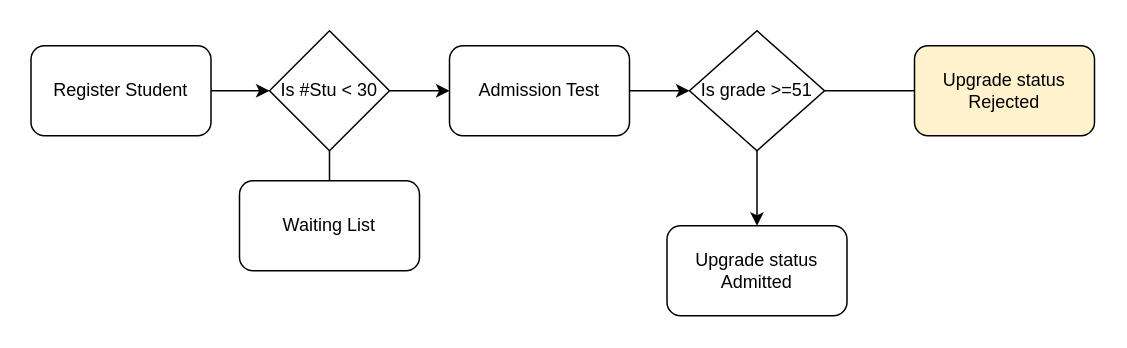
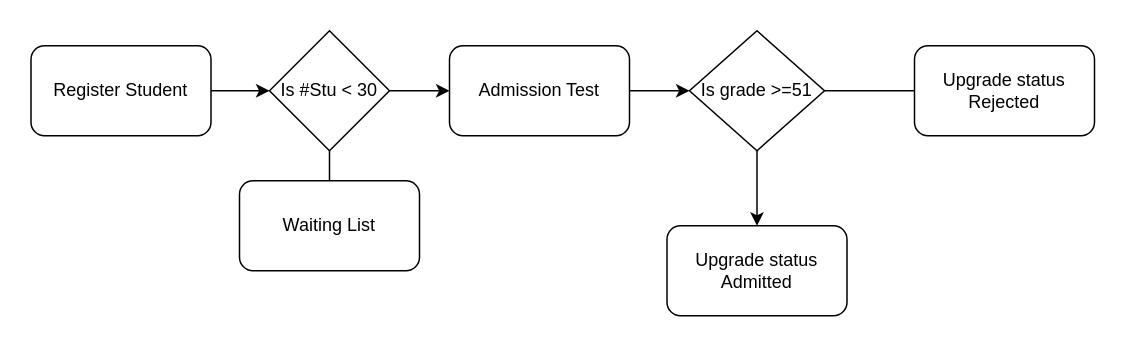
(1004, 91) -> (1004, 91)
